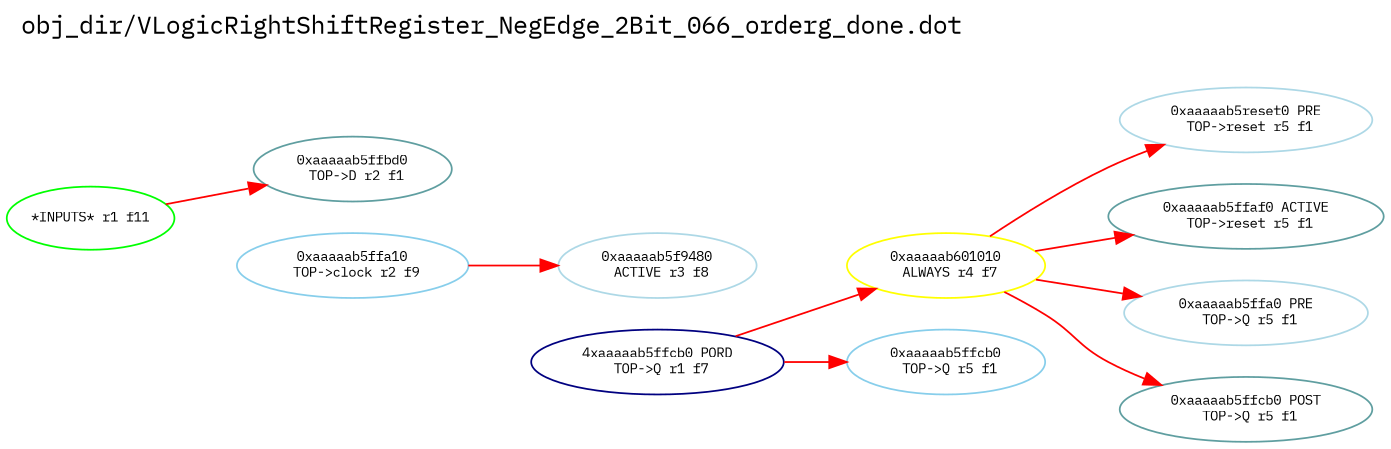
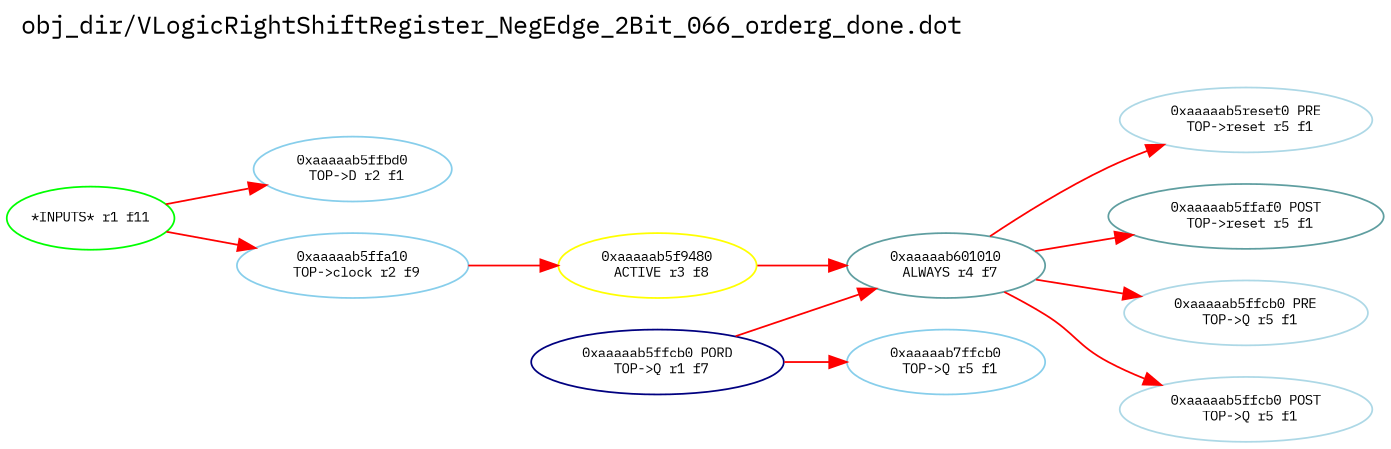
(353, 169) -> (353, 169)
(1246, 216) -> (1246, 216)
none -> (202, 238)
(657, 266) -> (657, 266)
none -> (793, 266)
(946, 266) -> (946, 266)
(1246, 313) -> (1246, 313)
(657, 362) -> (657, 362)
(946, 362) -> (946, 362)
(1246, 409) -> (1246, 409)
